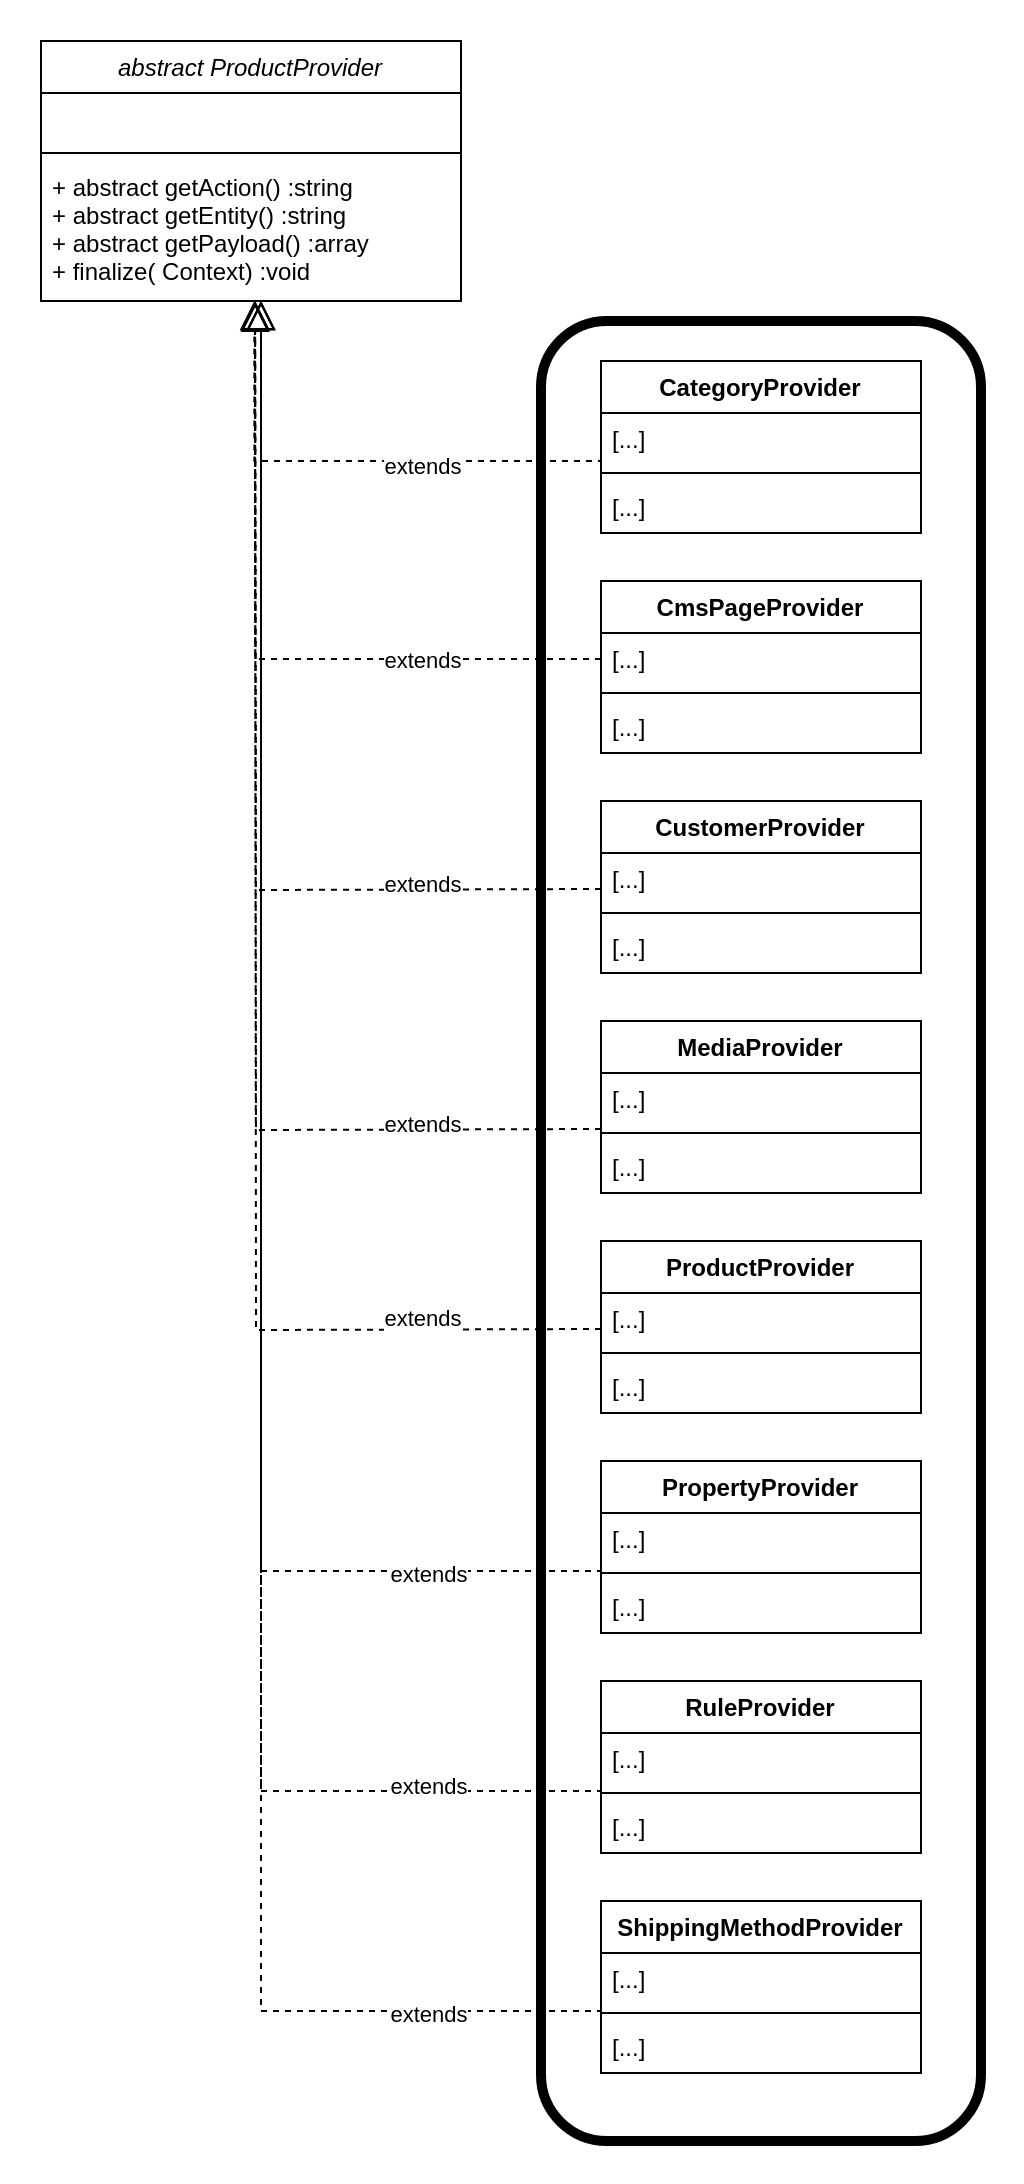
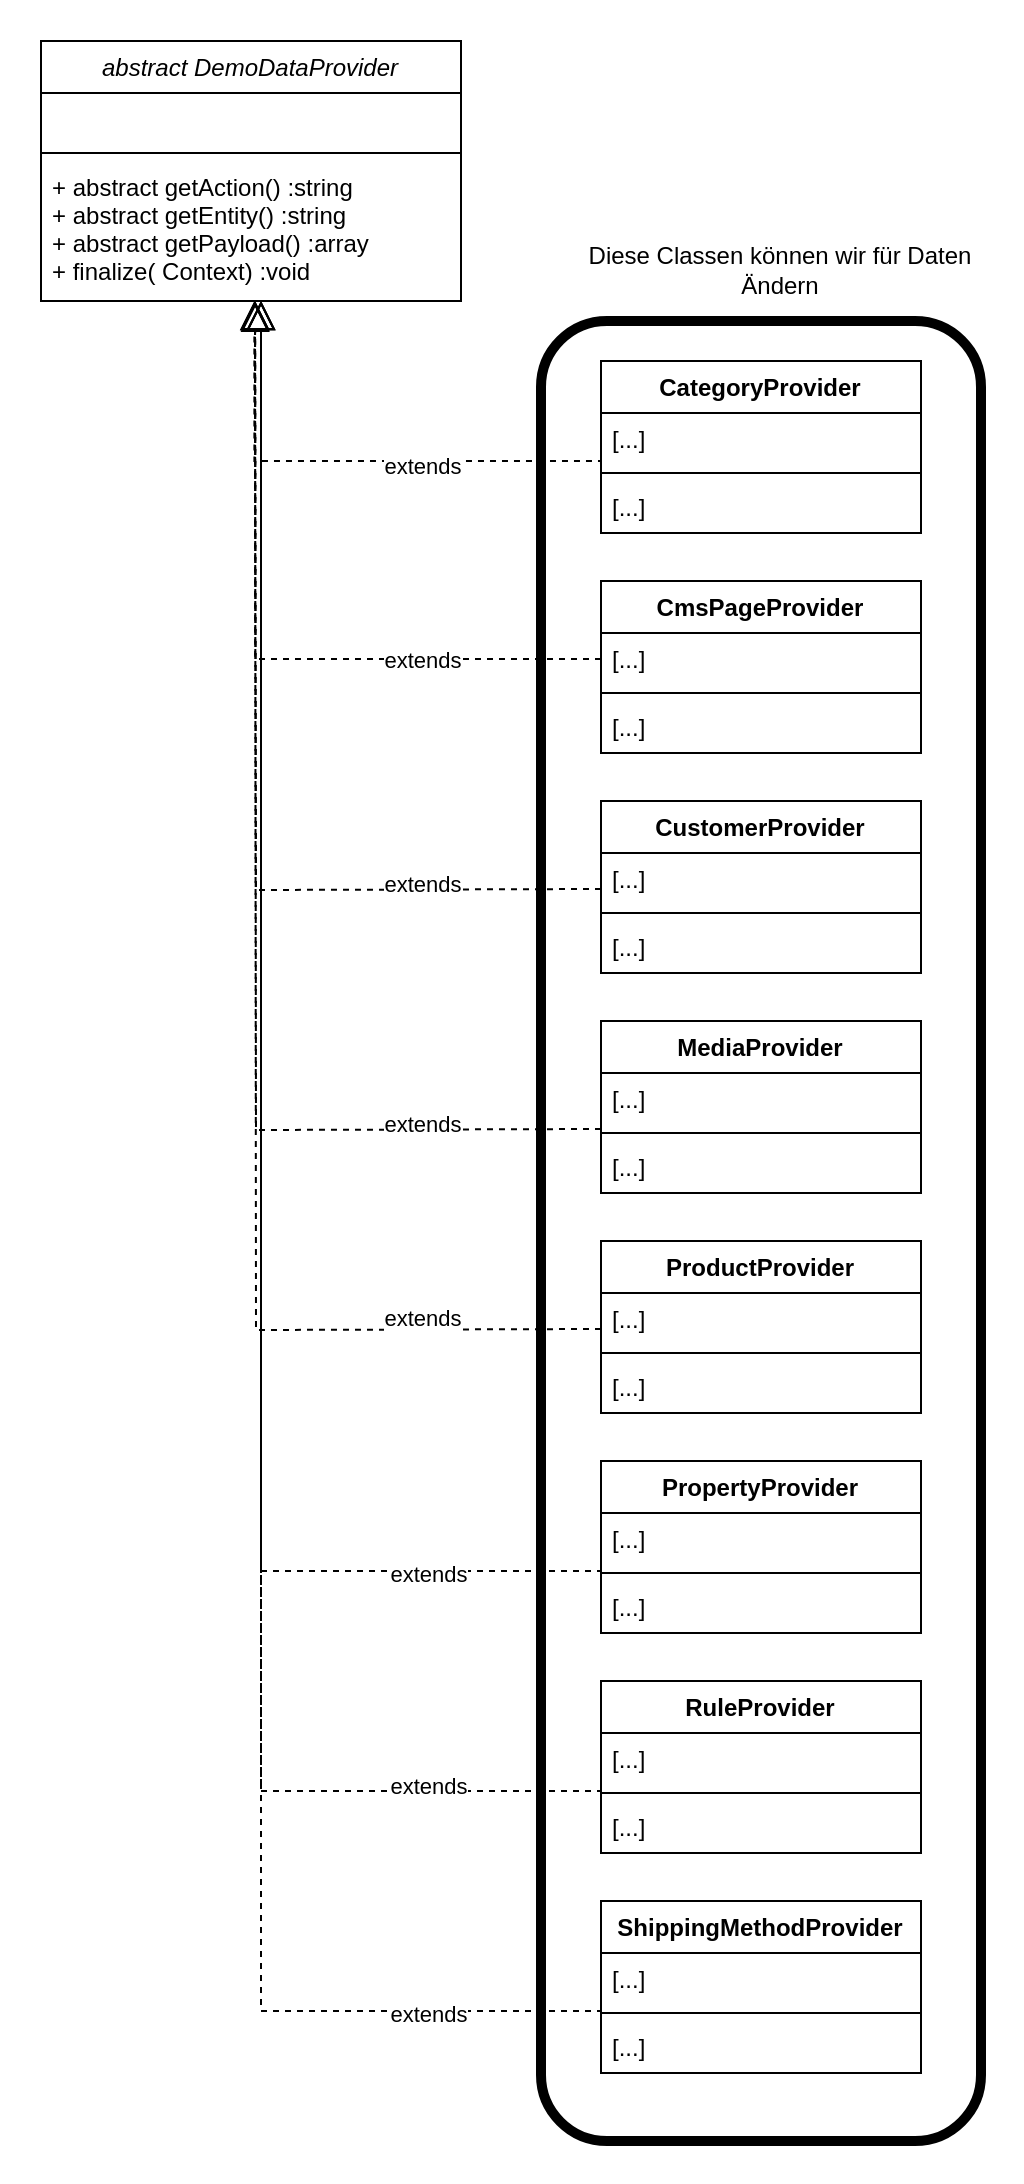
(250, 68) -> (250, 68)
none -> (781, 271)
